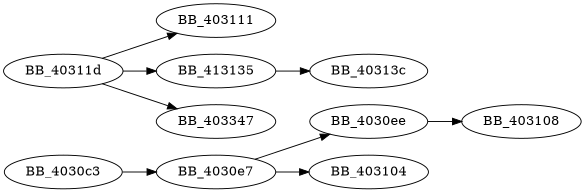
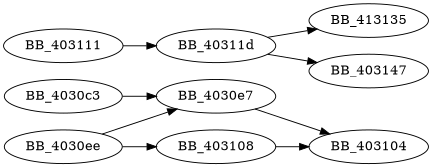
(135, 47) -> (135, 46)
(369, 71) -> none
(216, 122) -> (369, 71)
none -> (288, 147)
(288, 148) -> (135, 123)
